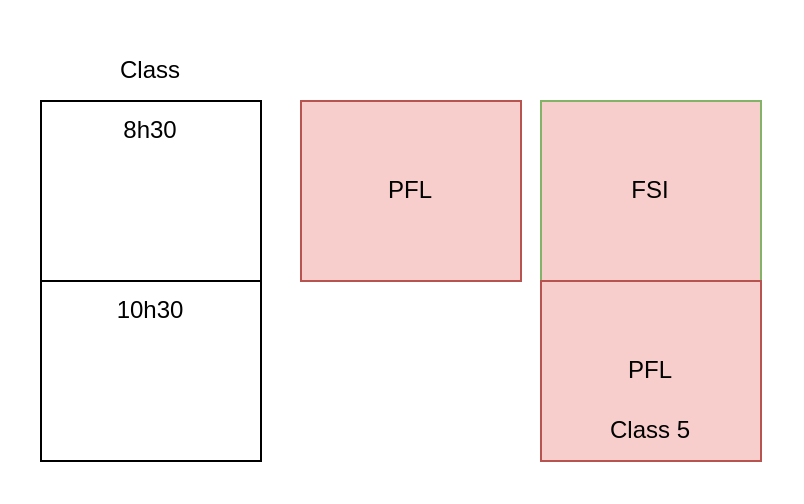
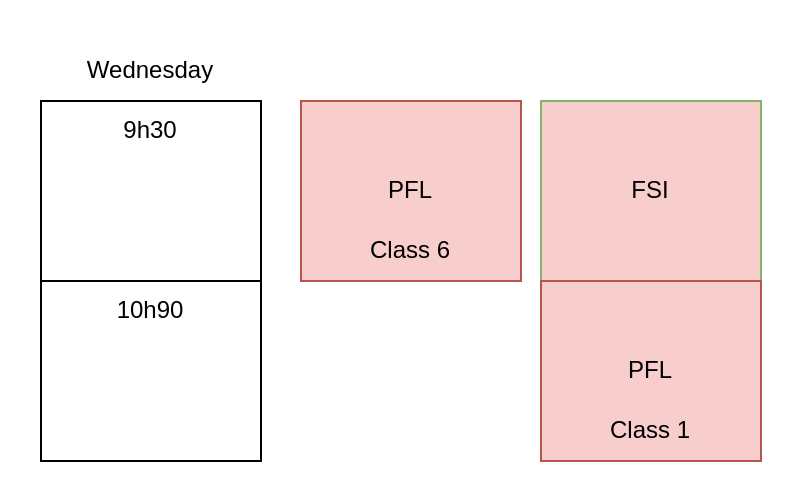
(151, 71) -> (151, 71)
(151, 131) -> (151, 131)
none -> (411, 251)
(151, 311) -> (151, 311)
(651, 431) -> (651, 431)
